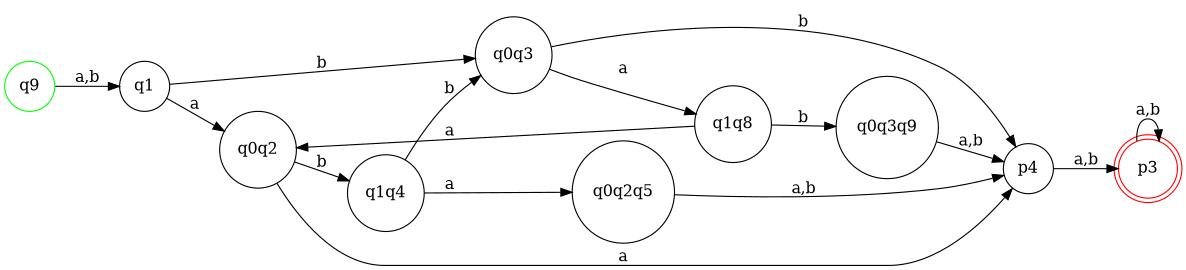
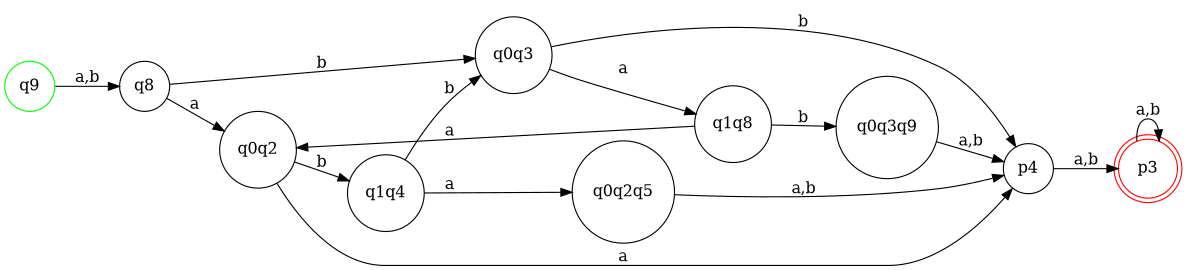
(145, 86) -> (145, 86)
